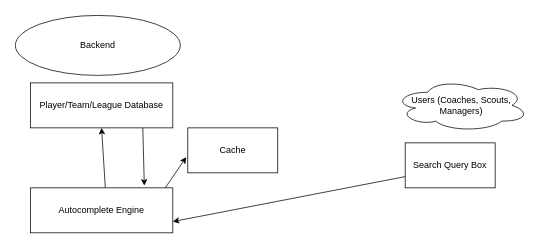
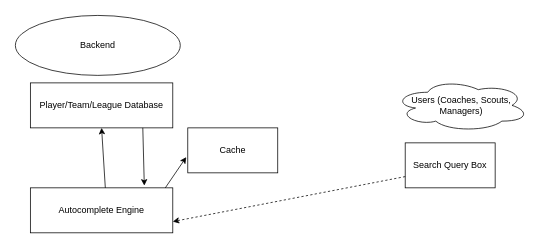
(291, 199) -> (291, 199)
